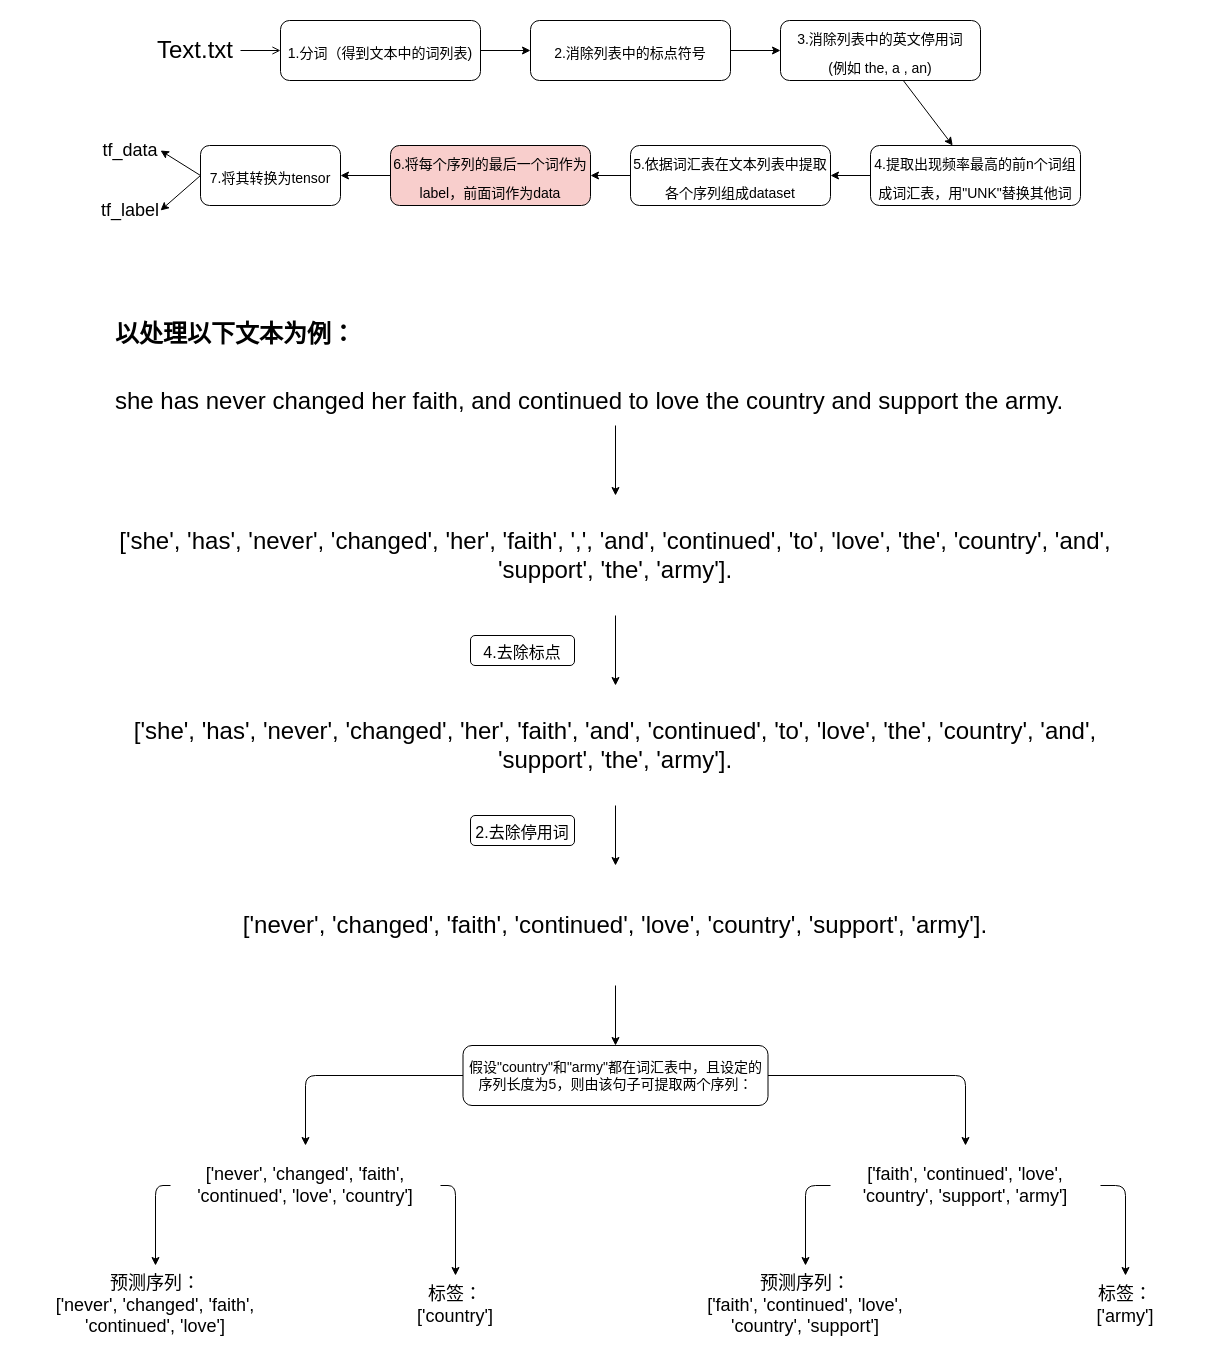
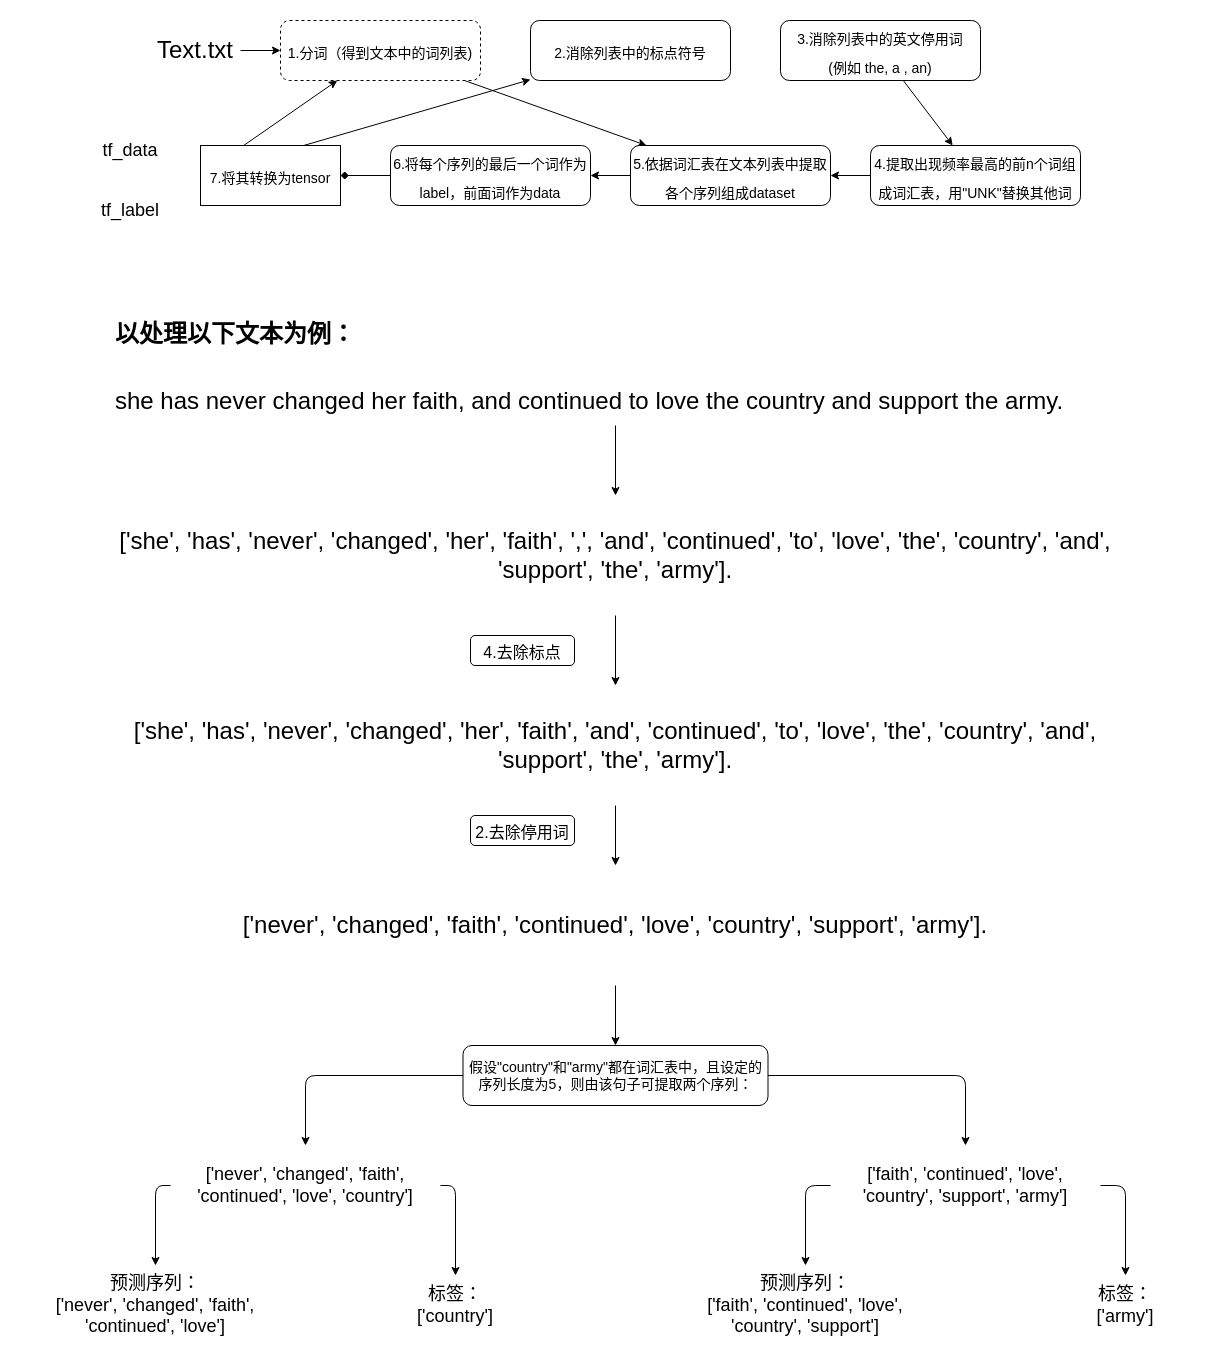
(274, 51) -> (272, 51)
(381, 51) -> (381, 51)
(502, 51) -> (553, 112)
(752, 51) -> none
(182, 164) -> (287, 116)
(271, 176) -> (271, 176)
(349, 176) -> (349, 176)
(491, 176) -> (491, 176)
(183, 191) -> (414, 113)
